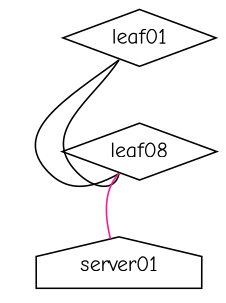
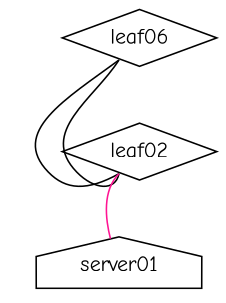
(140, 38) -> (140, 38)
(140, 152) -> (140, 152)
